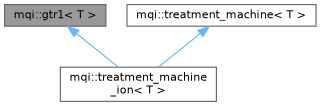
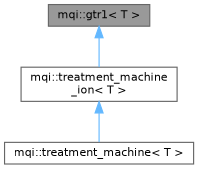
(179, 50) -> (99, 128)
